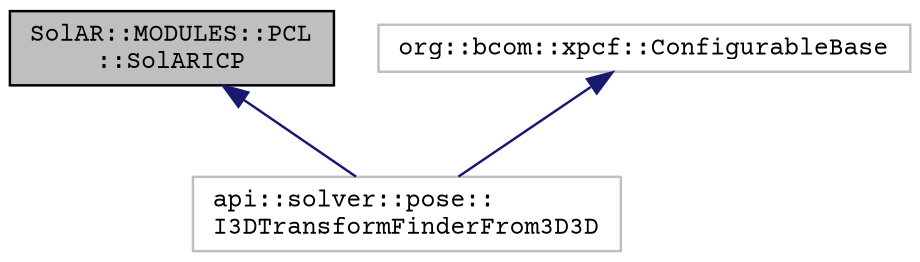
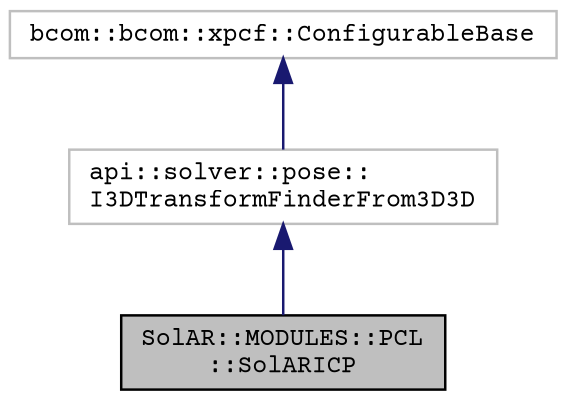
(644, 48) -> (283, 35)
(300, 138) -> (283, 282)
